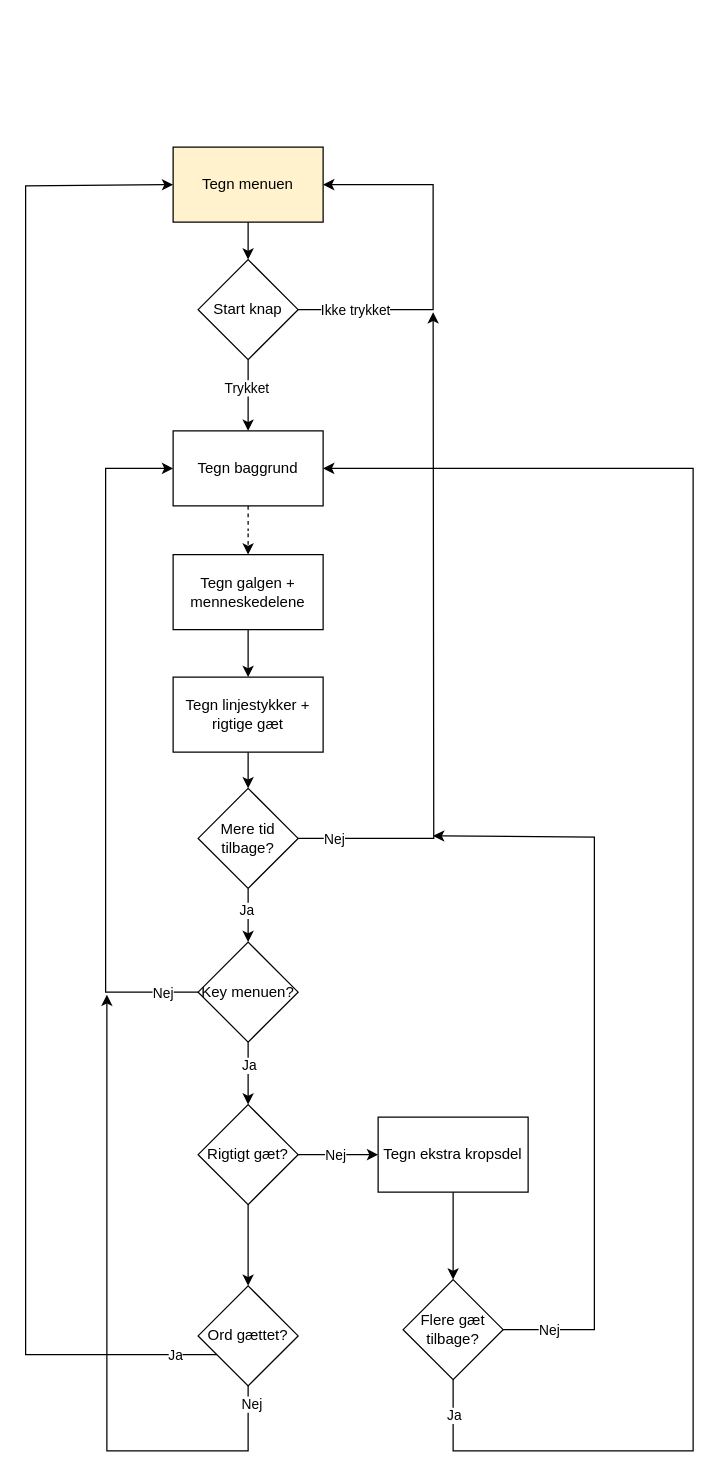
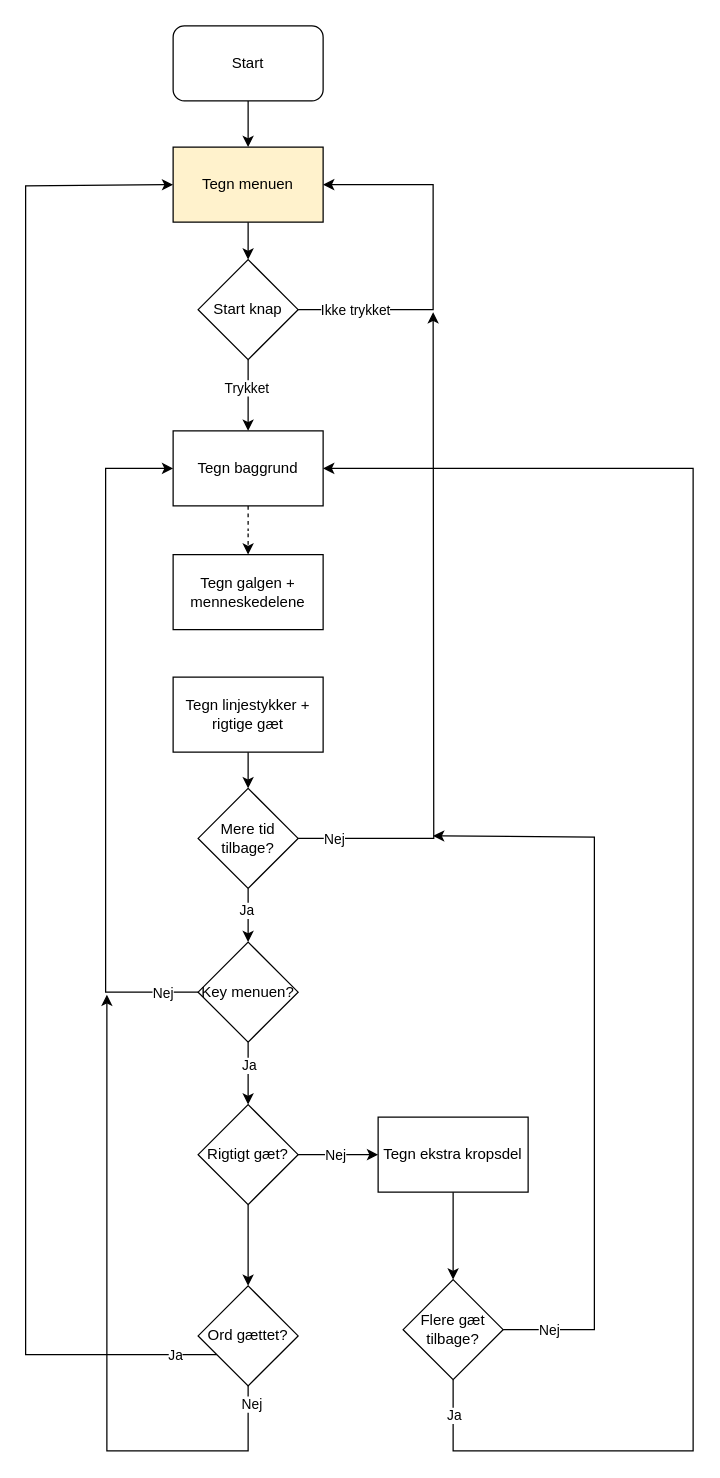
none -> (248, 63)
none -> (248, 123)
(248, 651) -> none
